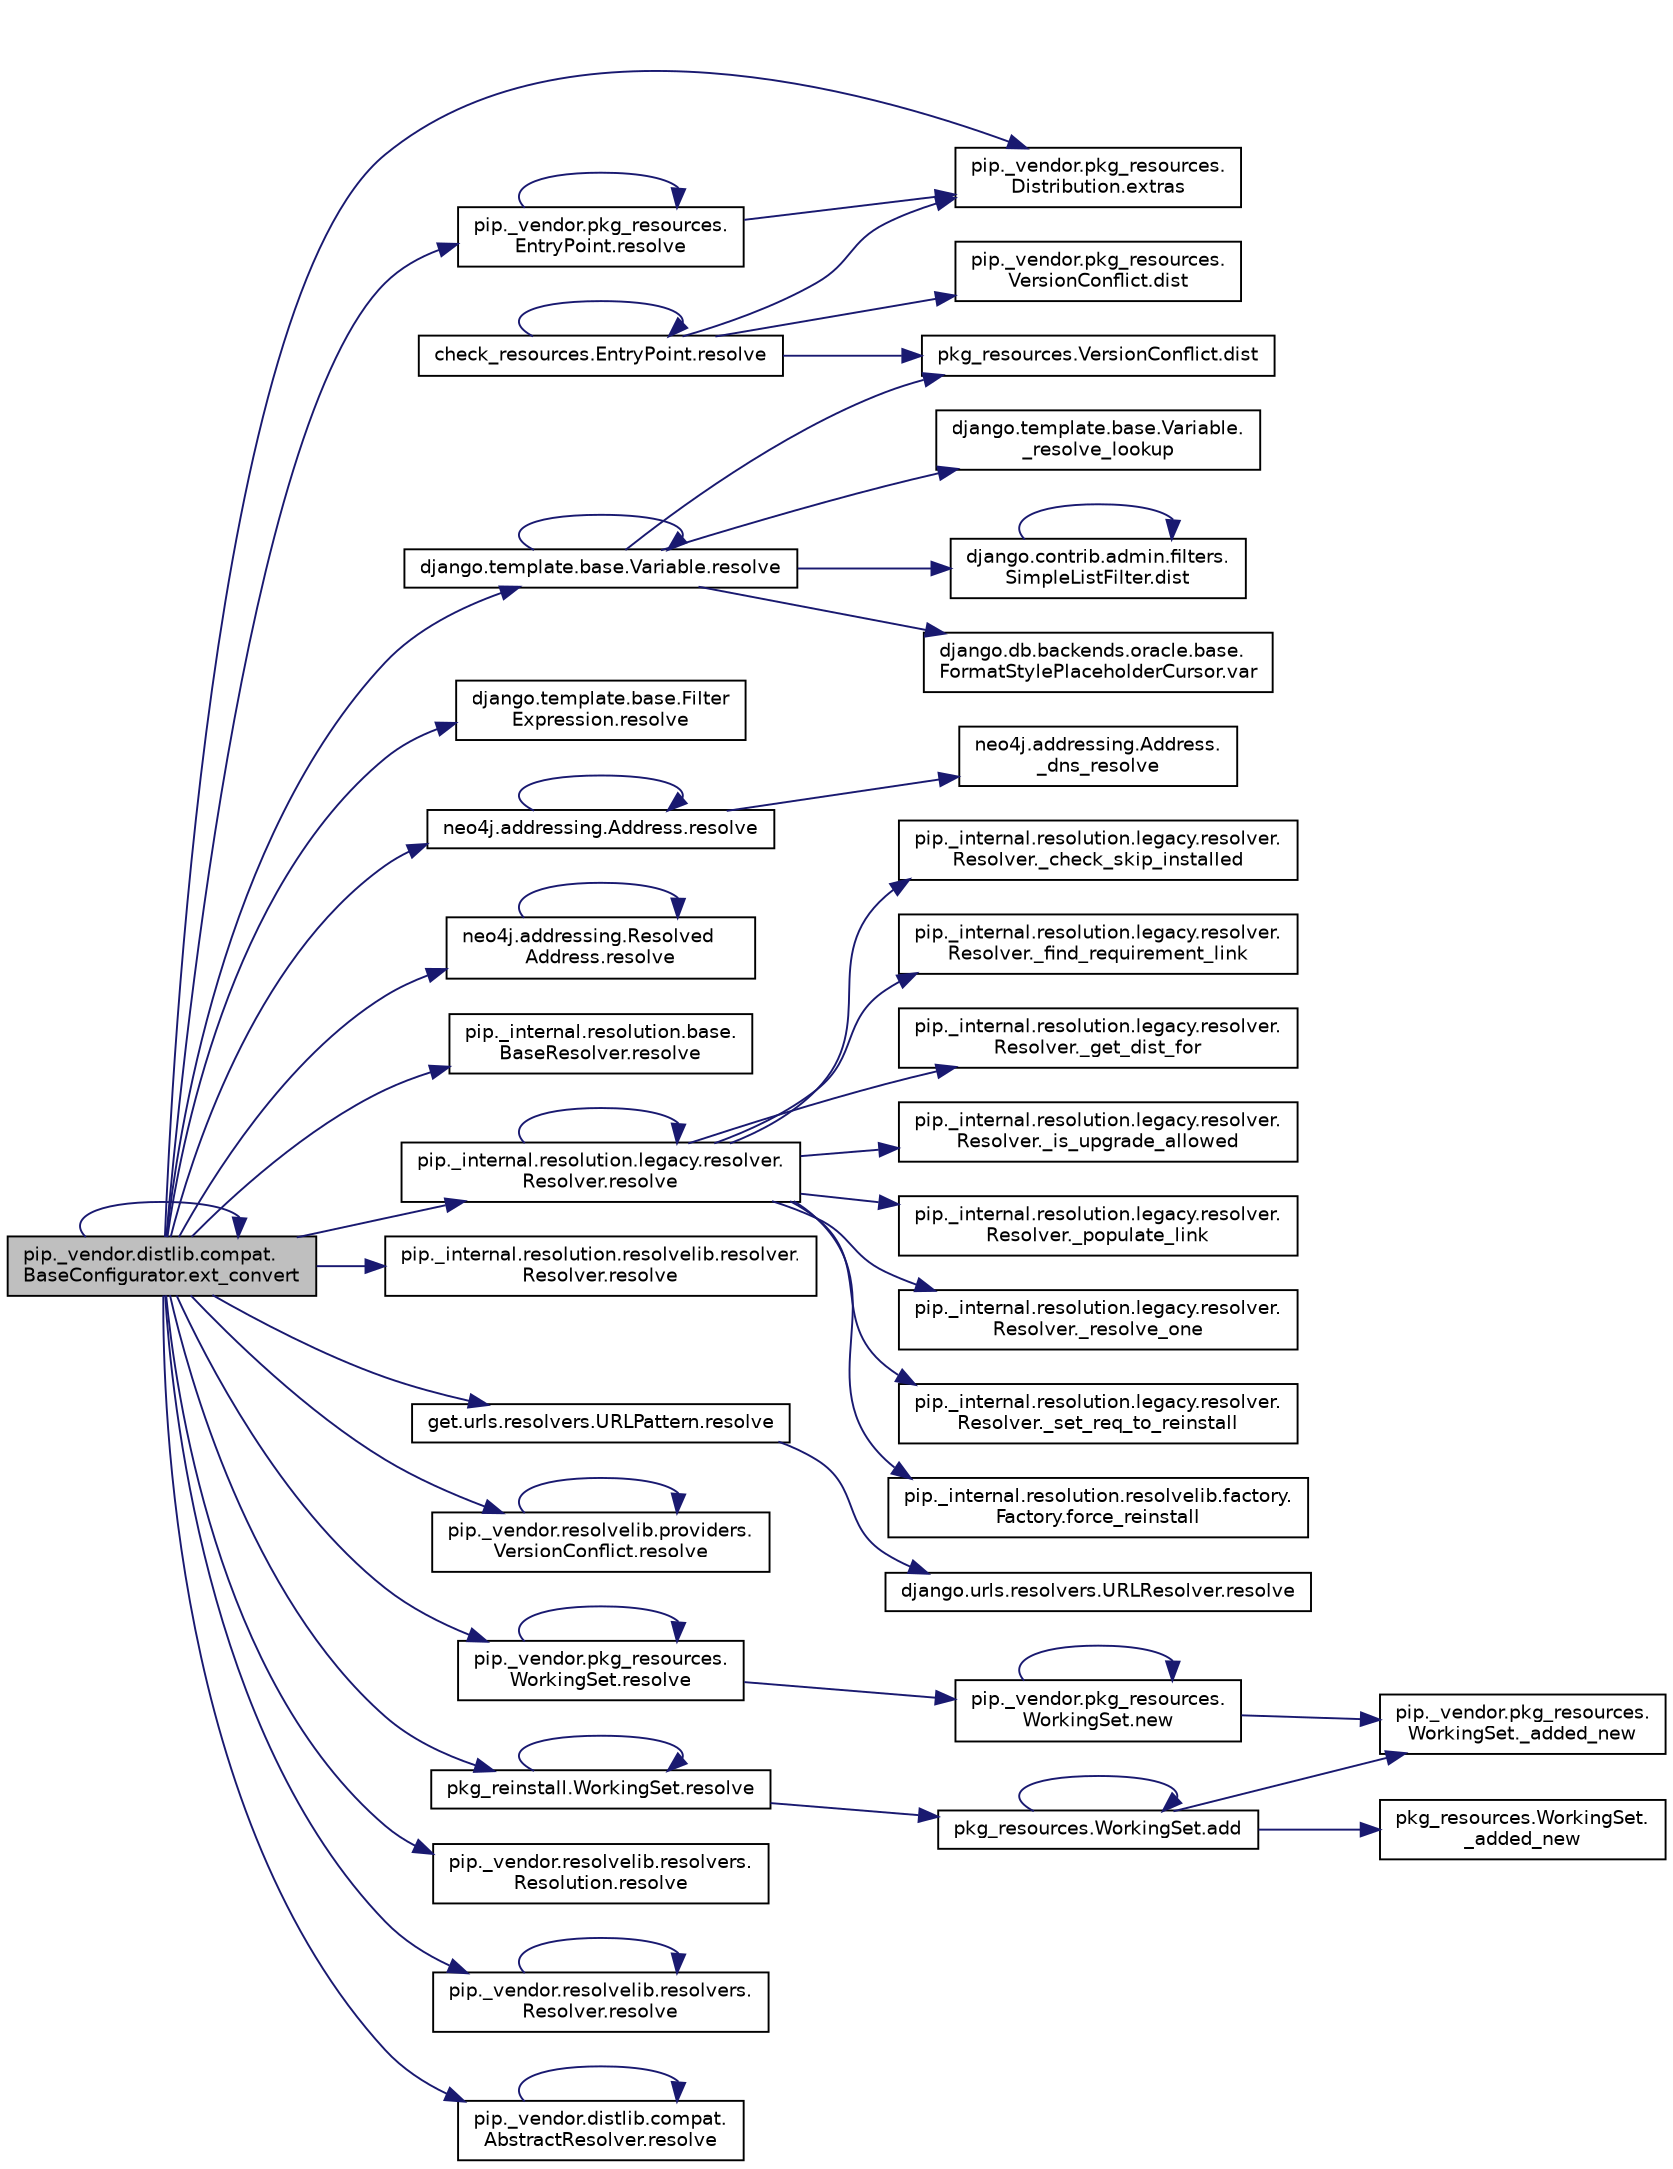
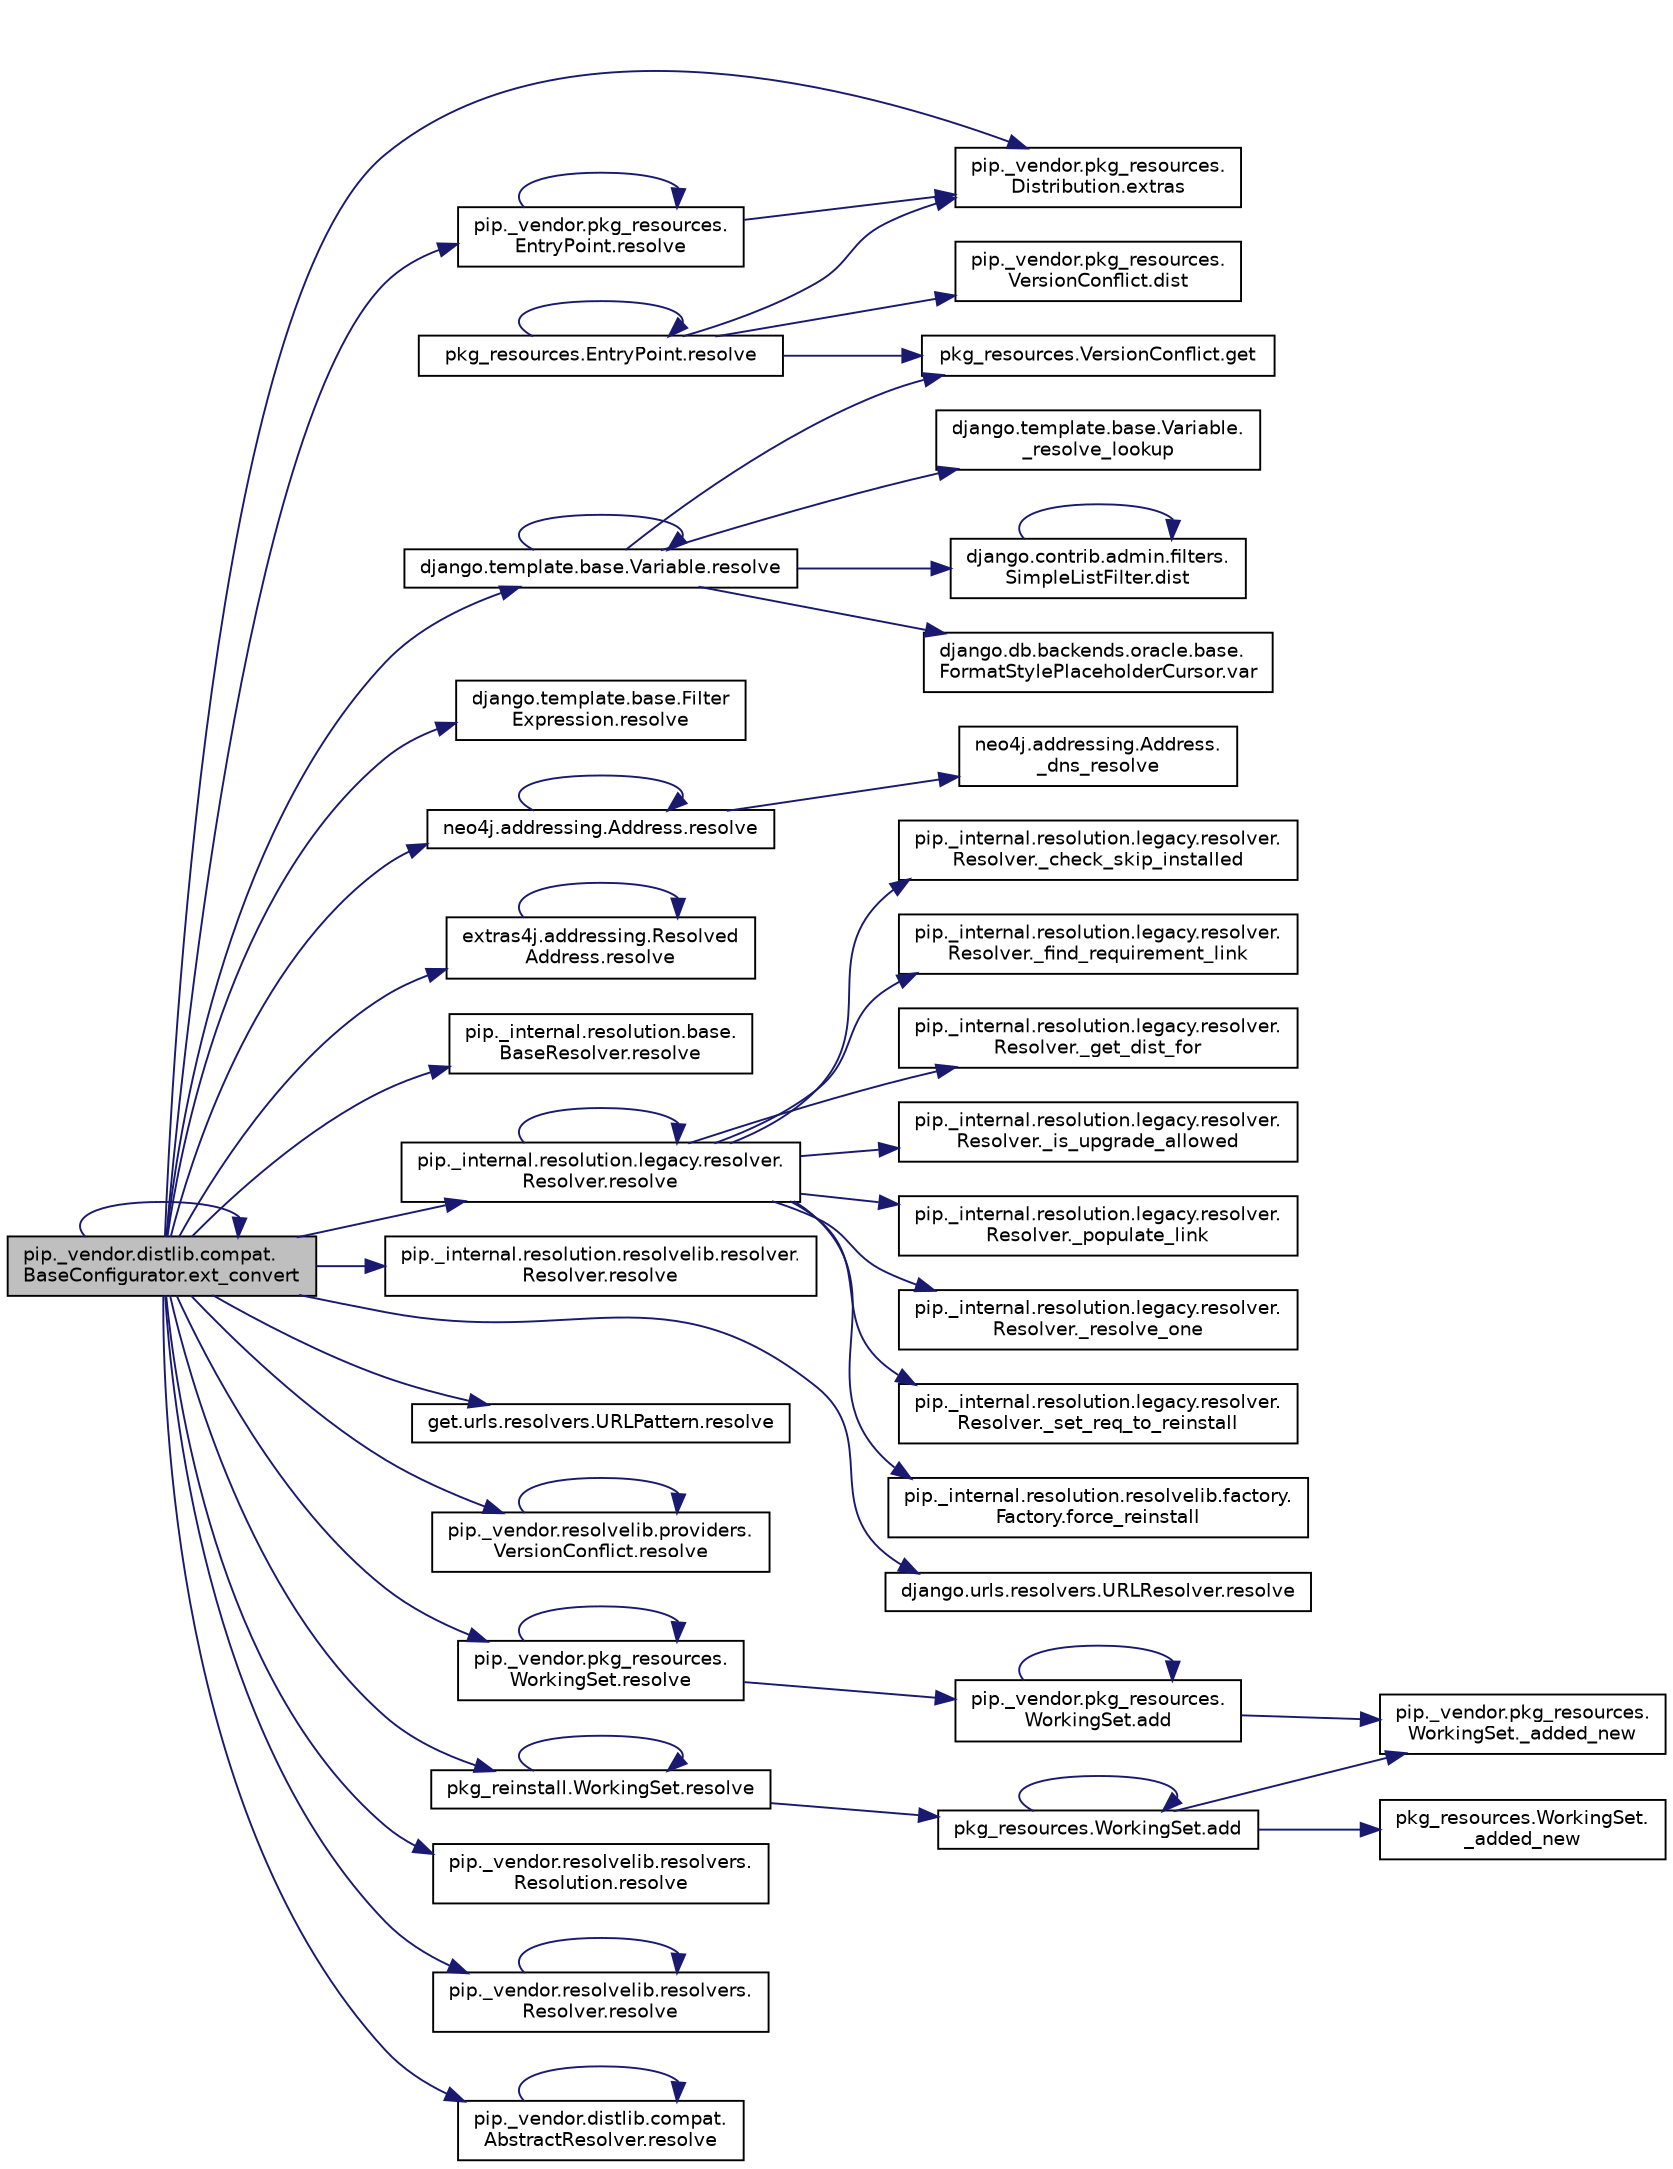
(601, 356) -> (601, 356)
(1098, 356) -> (1098, 356)
(601, 948) -> (601, 948)
(848, 1500) -> (668, 1320)
(1098, 1711) -> (1098, 1711)
